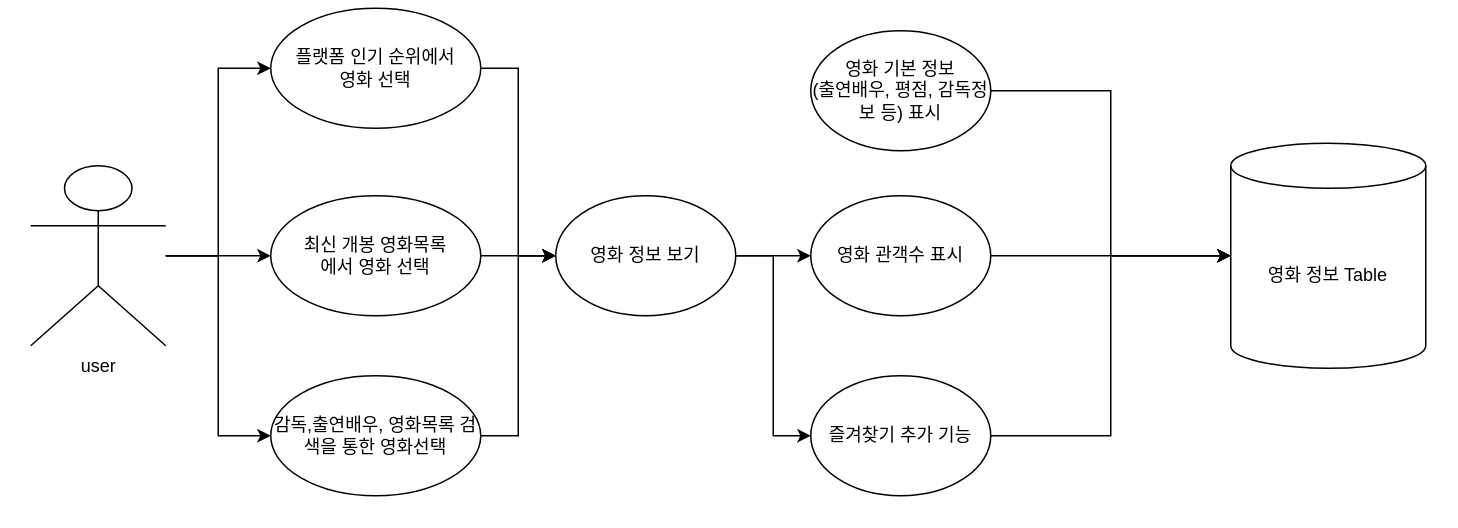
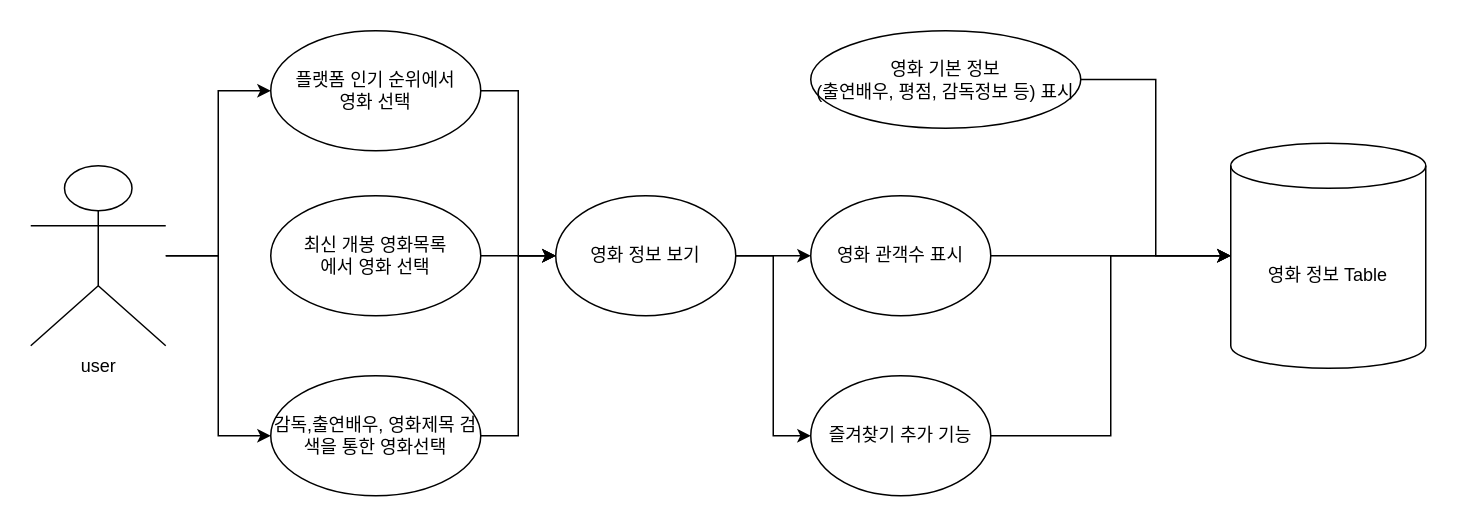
(376, 68) -> (376, 91)
(901, 91) -> (946, 80)
(241, 256) -> none
(376, 436) -> (376, 436)
